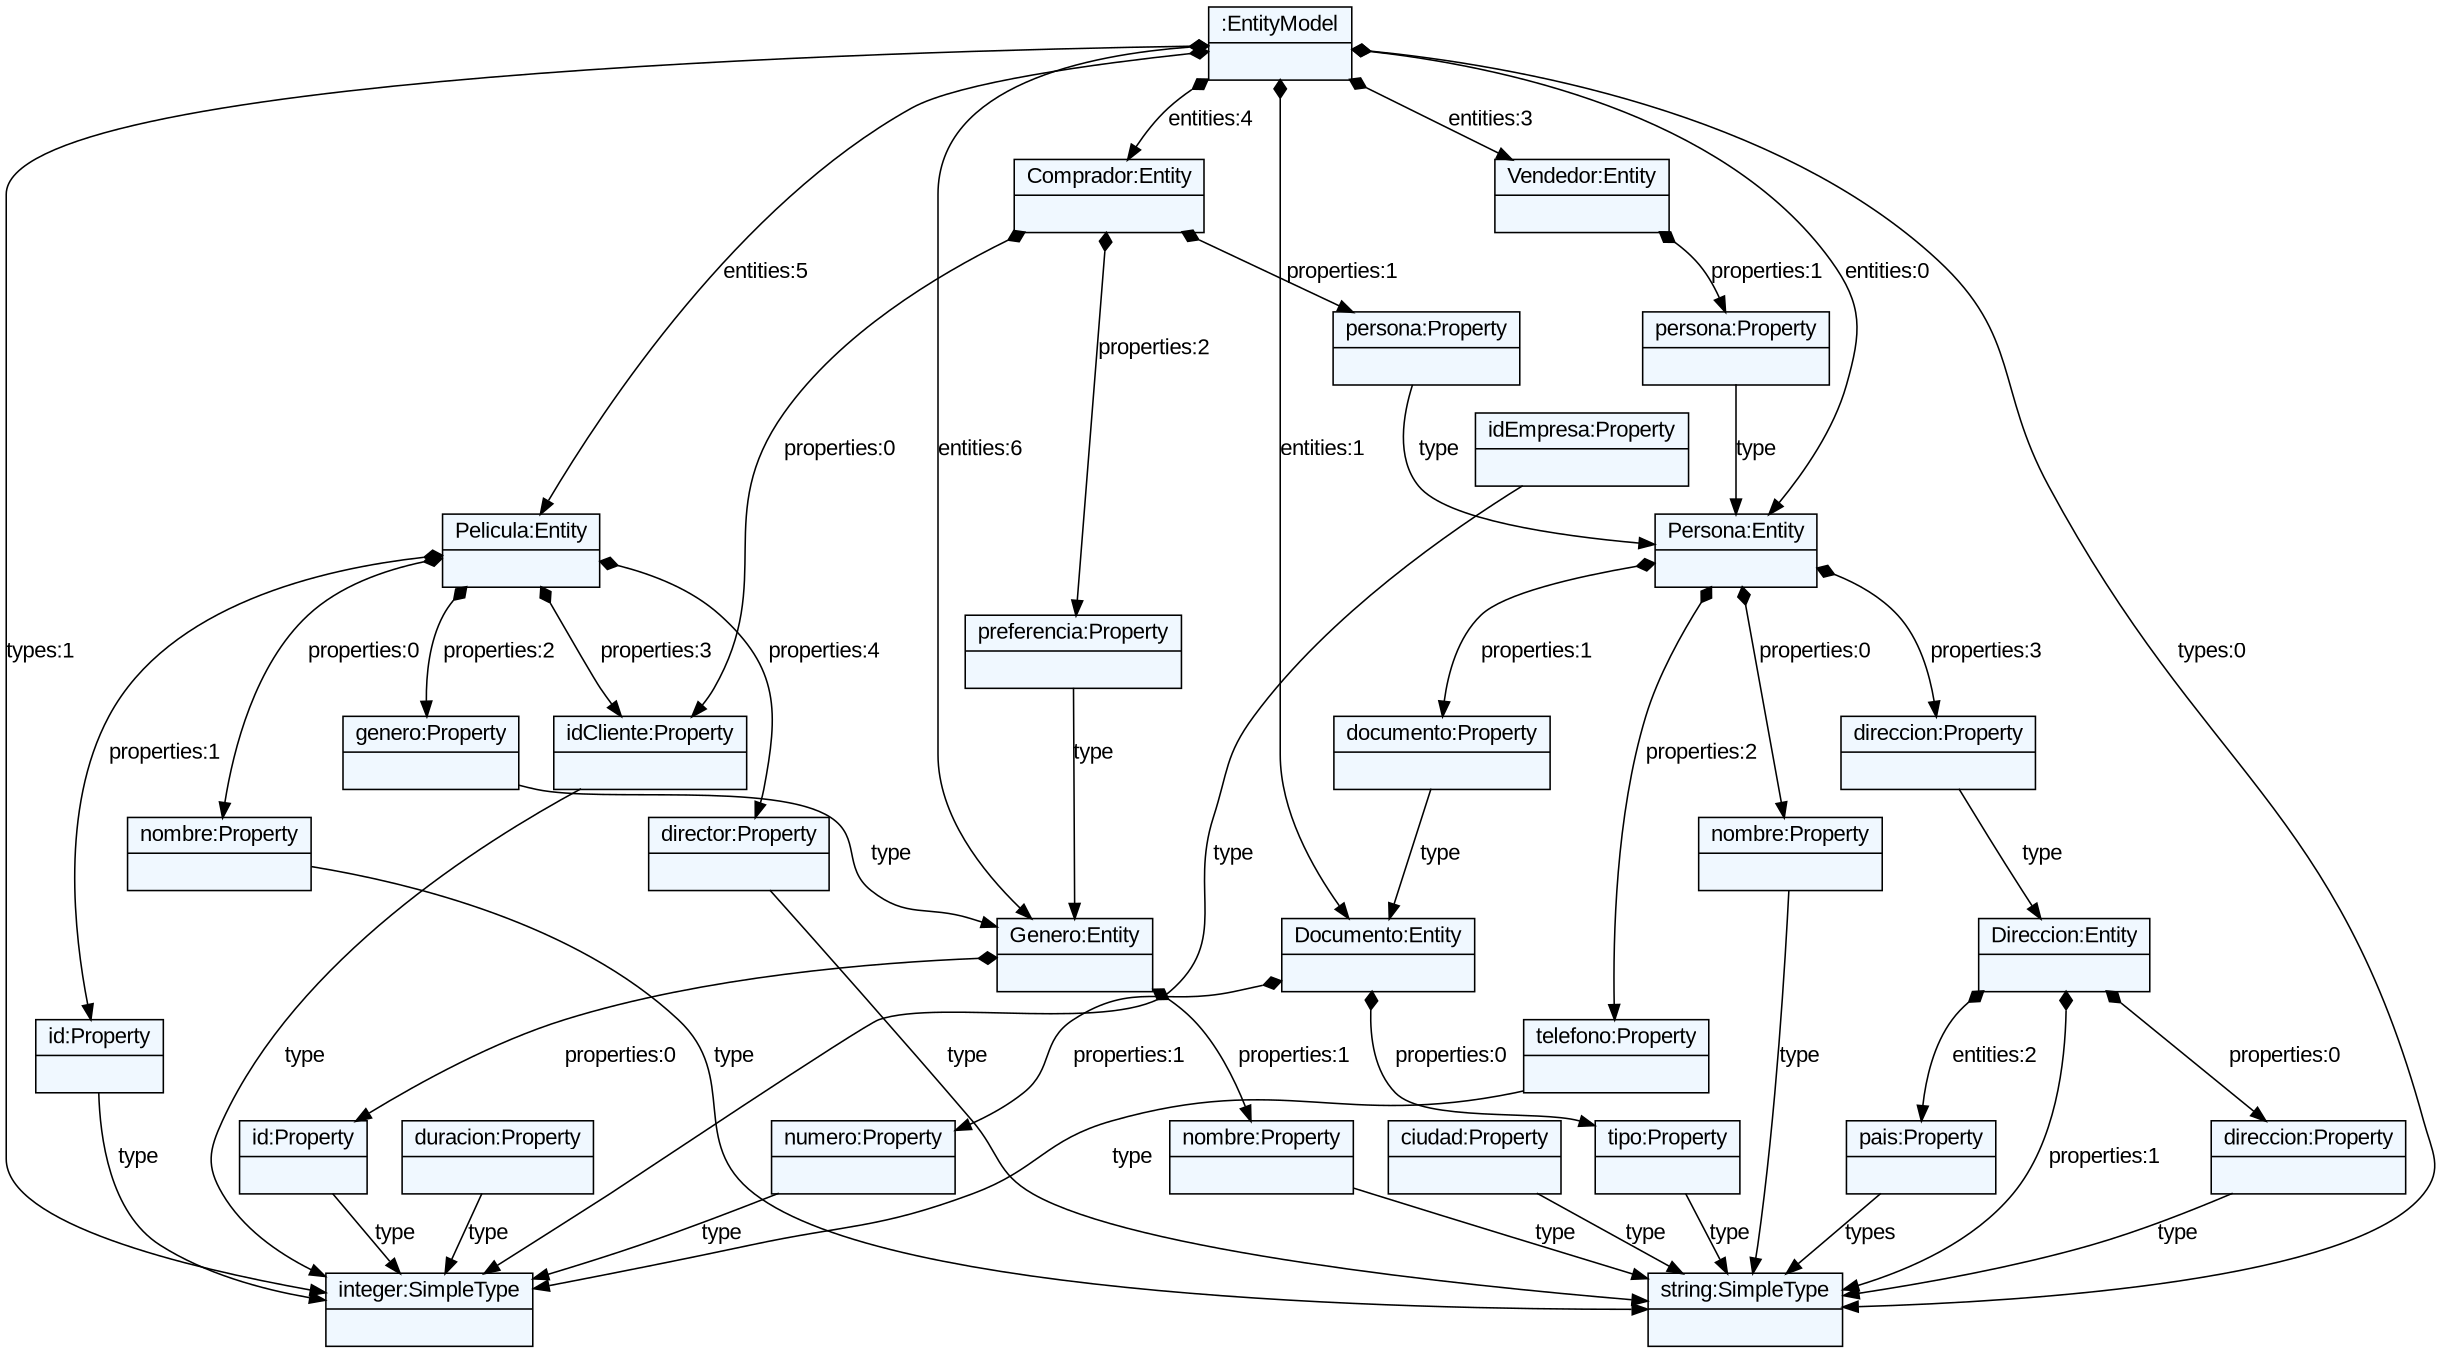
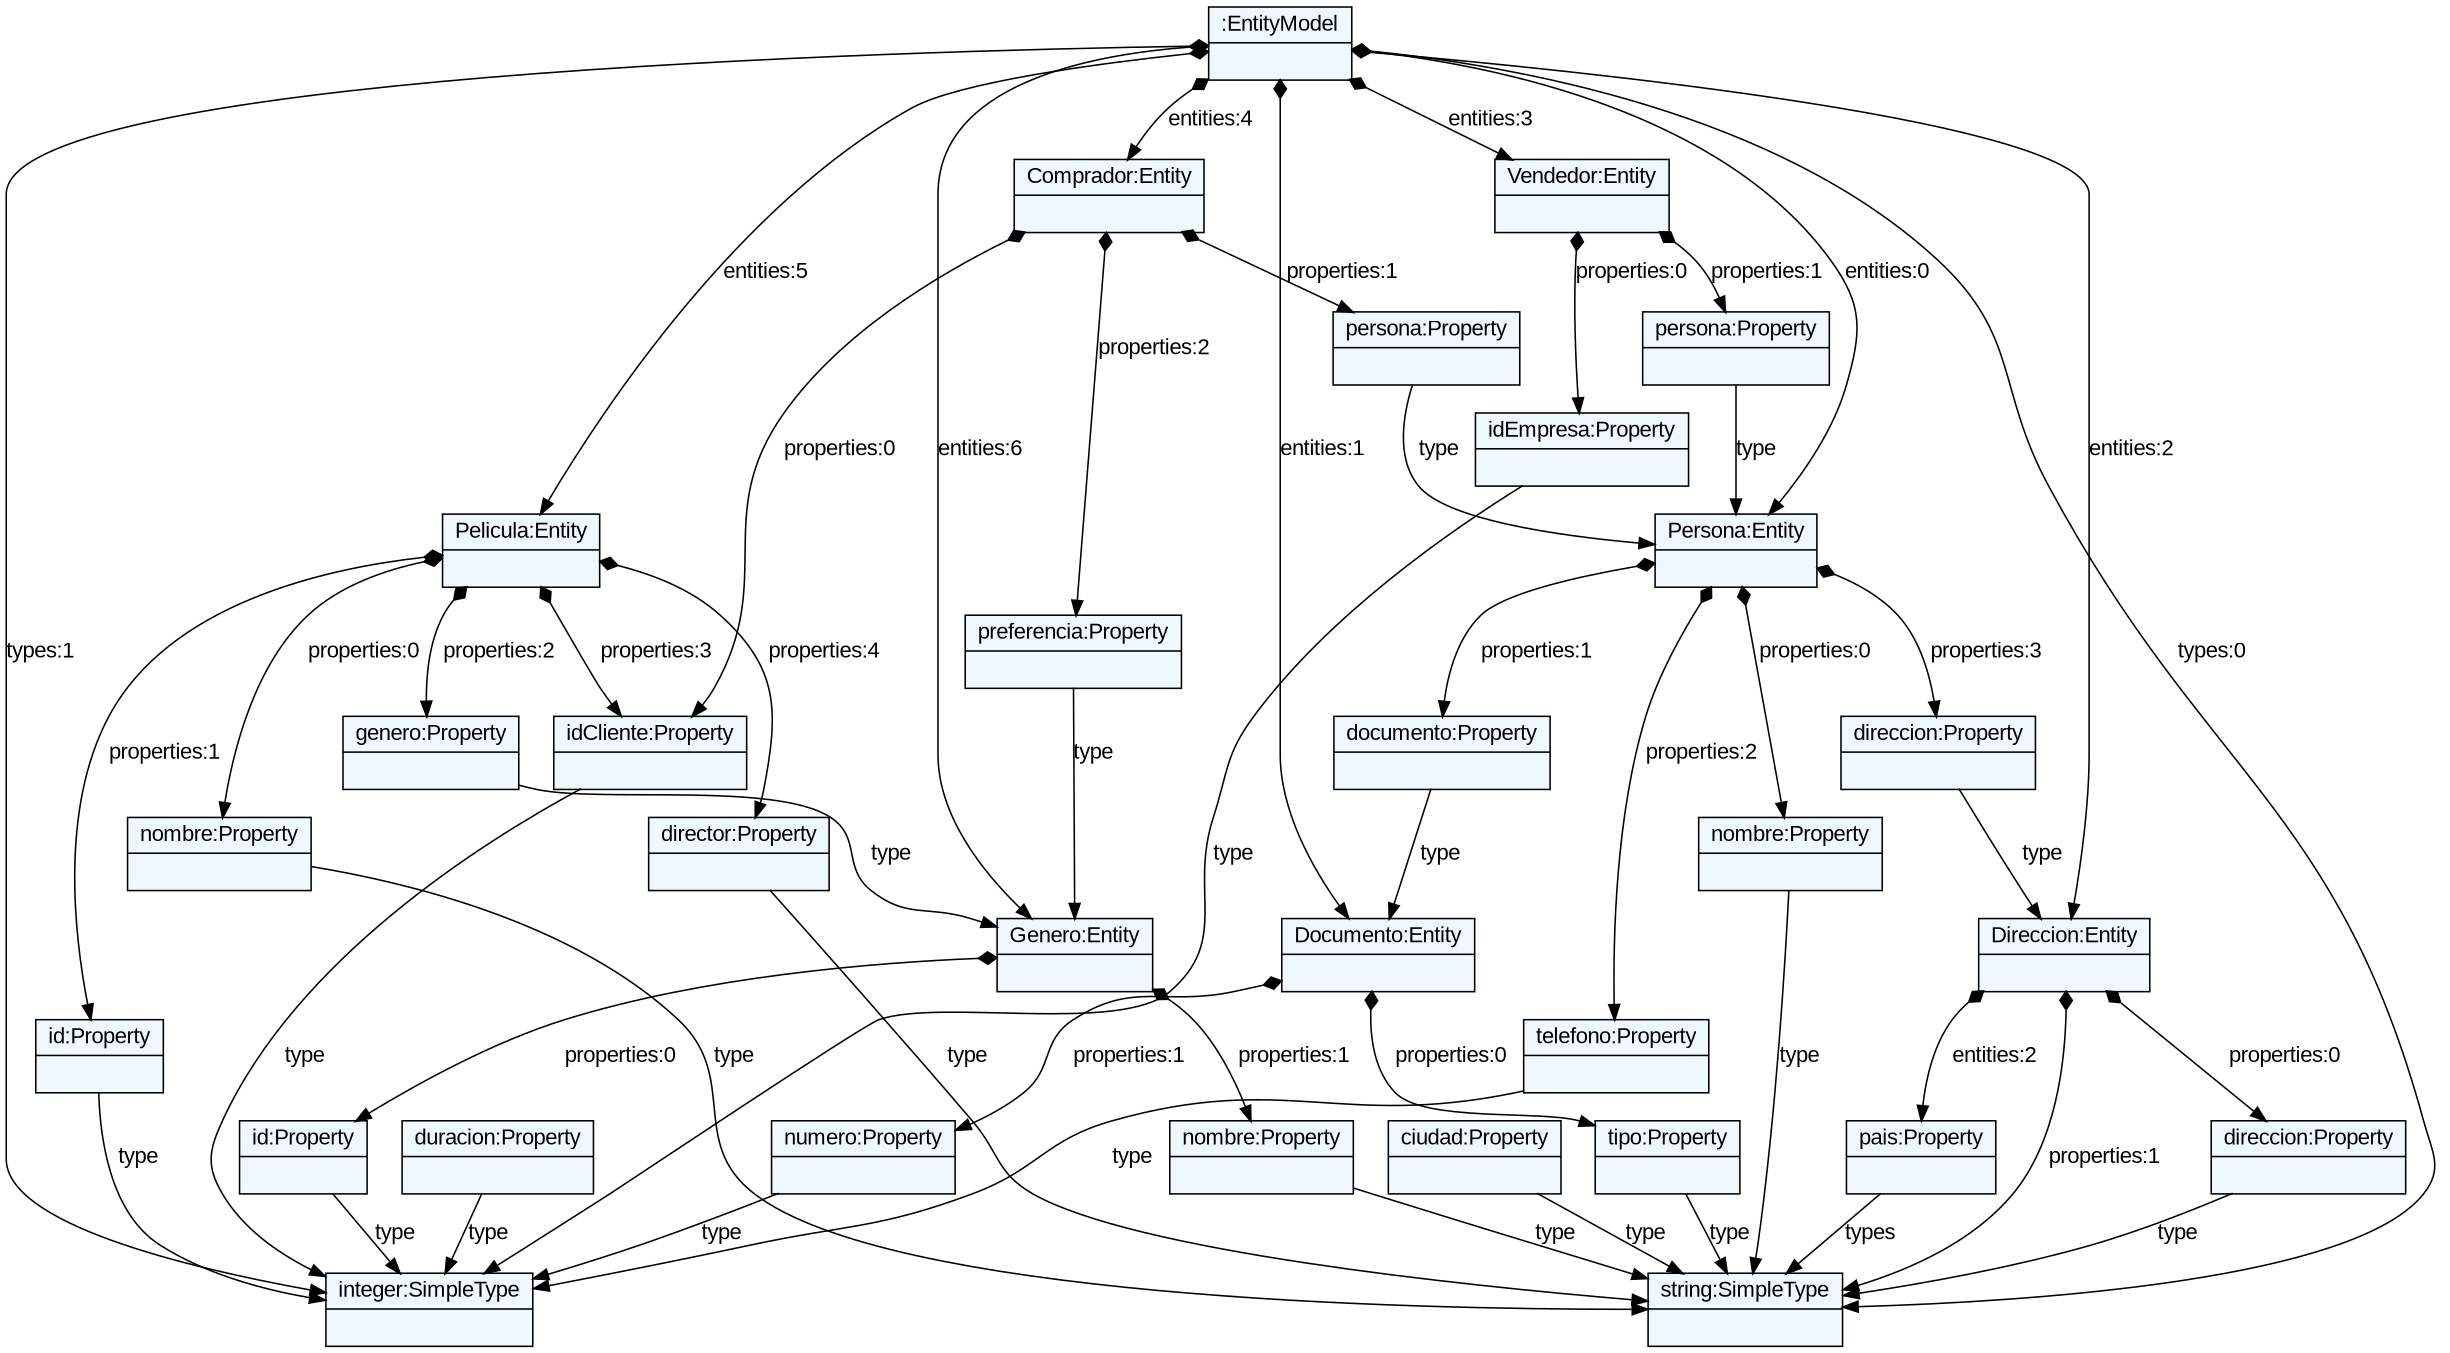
none -> (2079, 182)
none -> (1575, 324)
